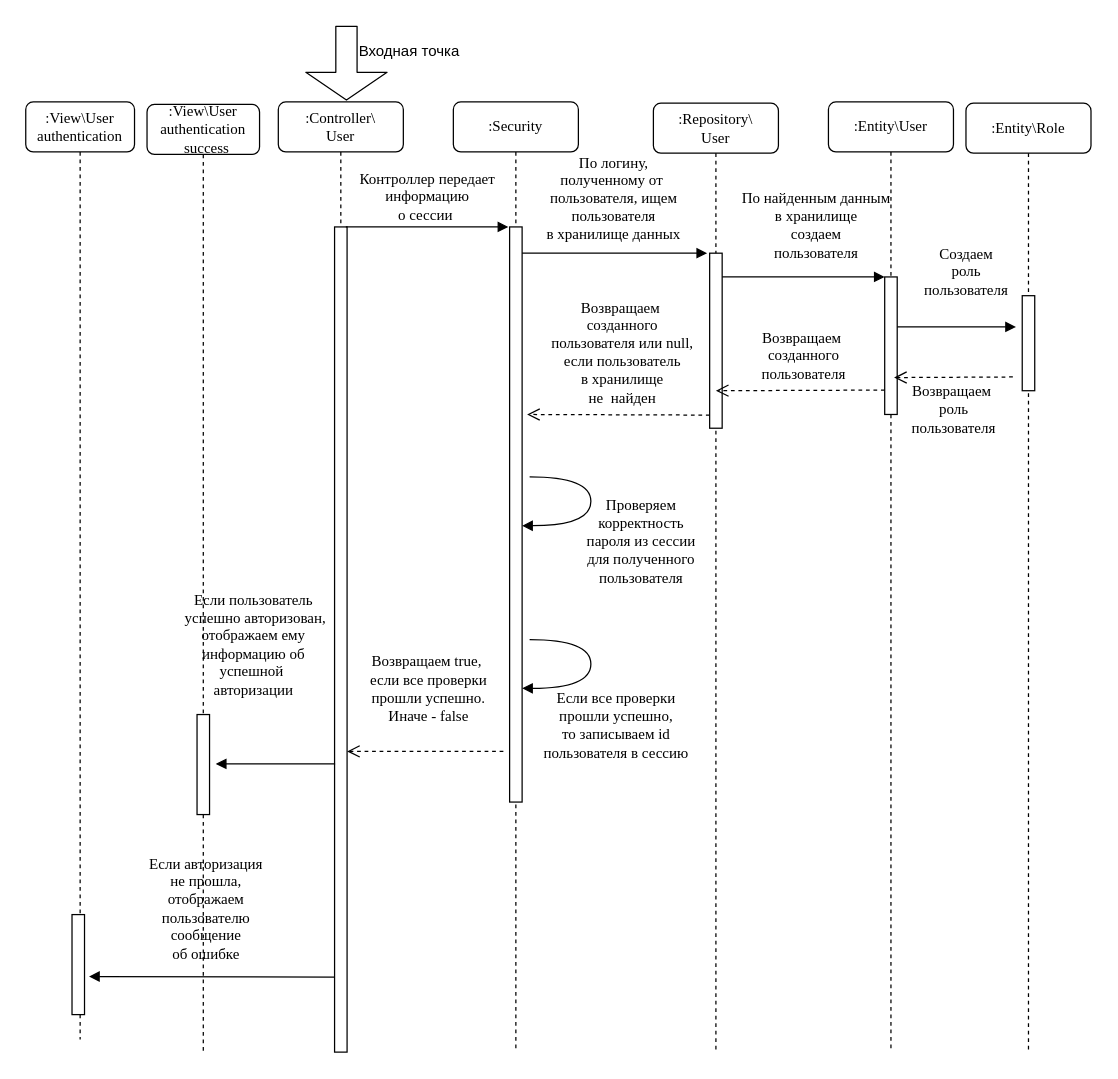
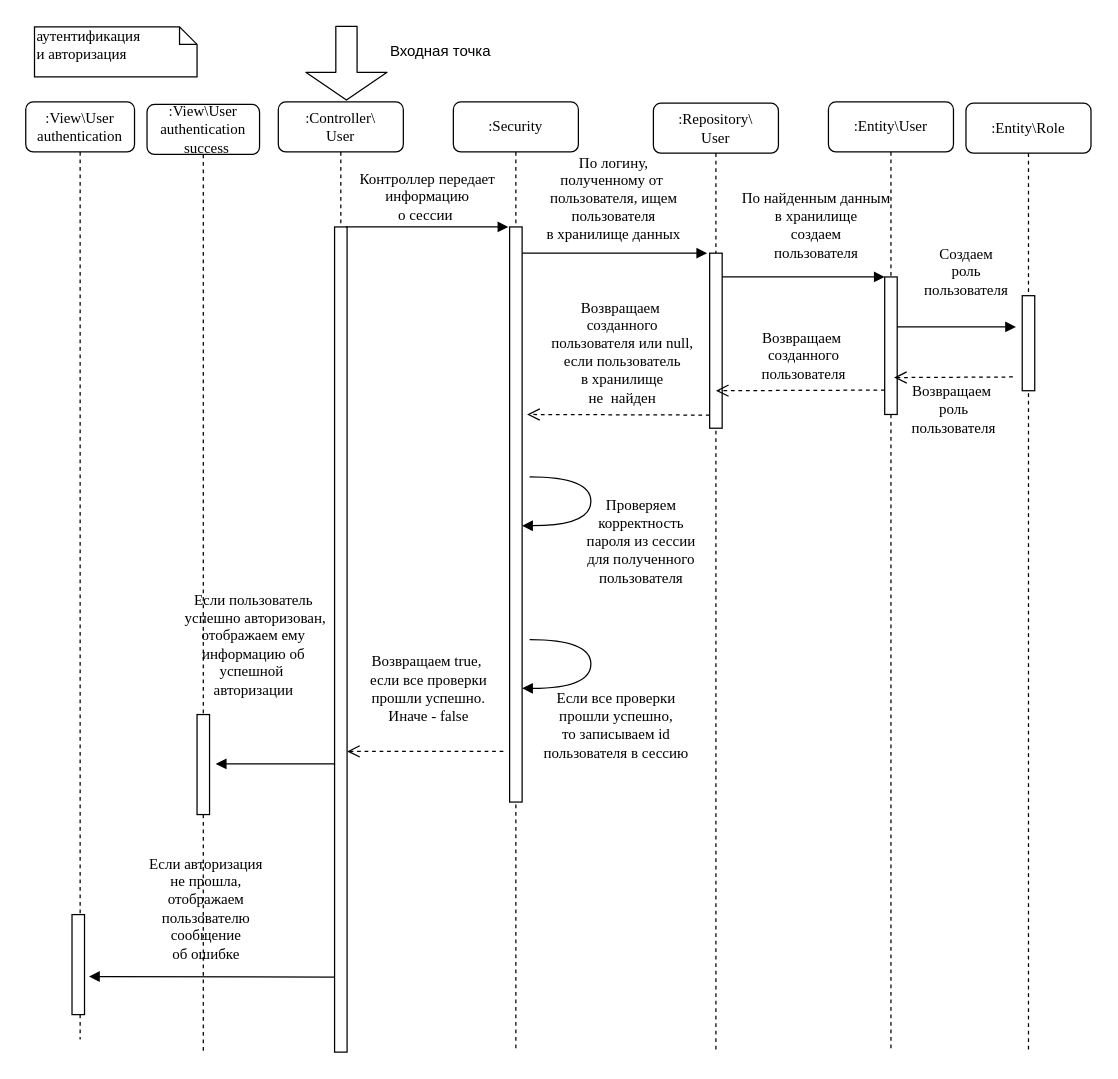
none -> (116, 52)
(409, 52) -> (441, 52)
